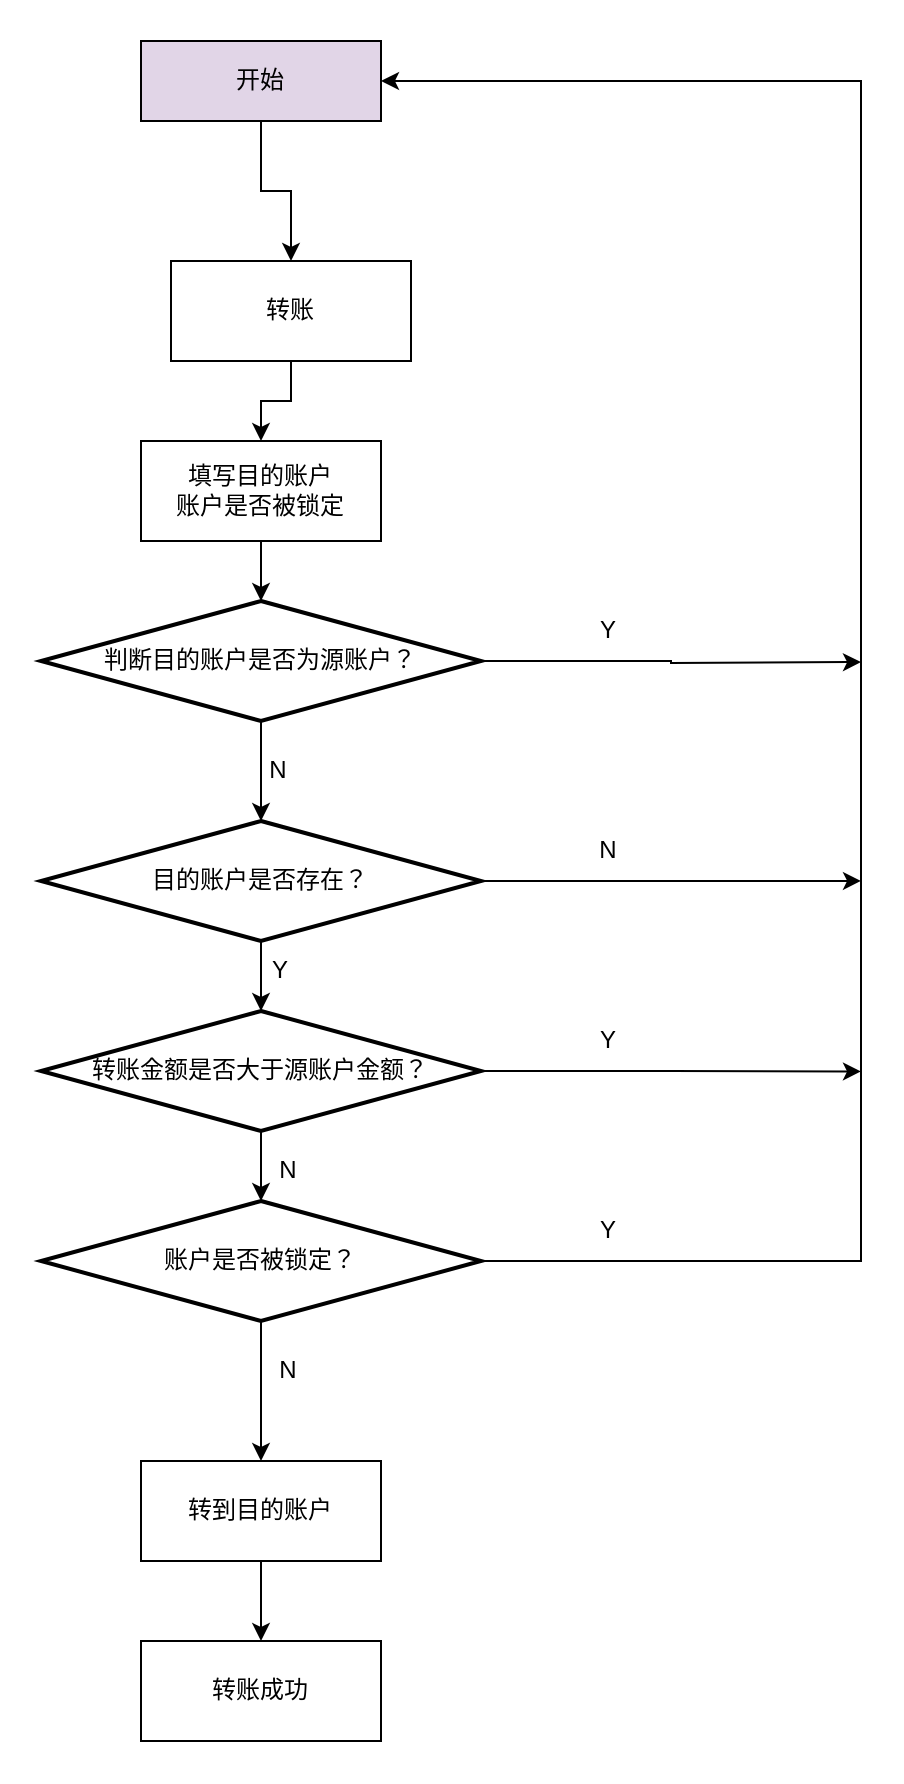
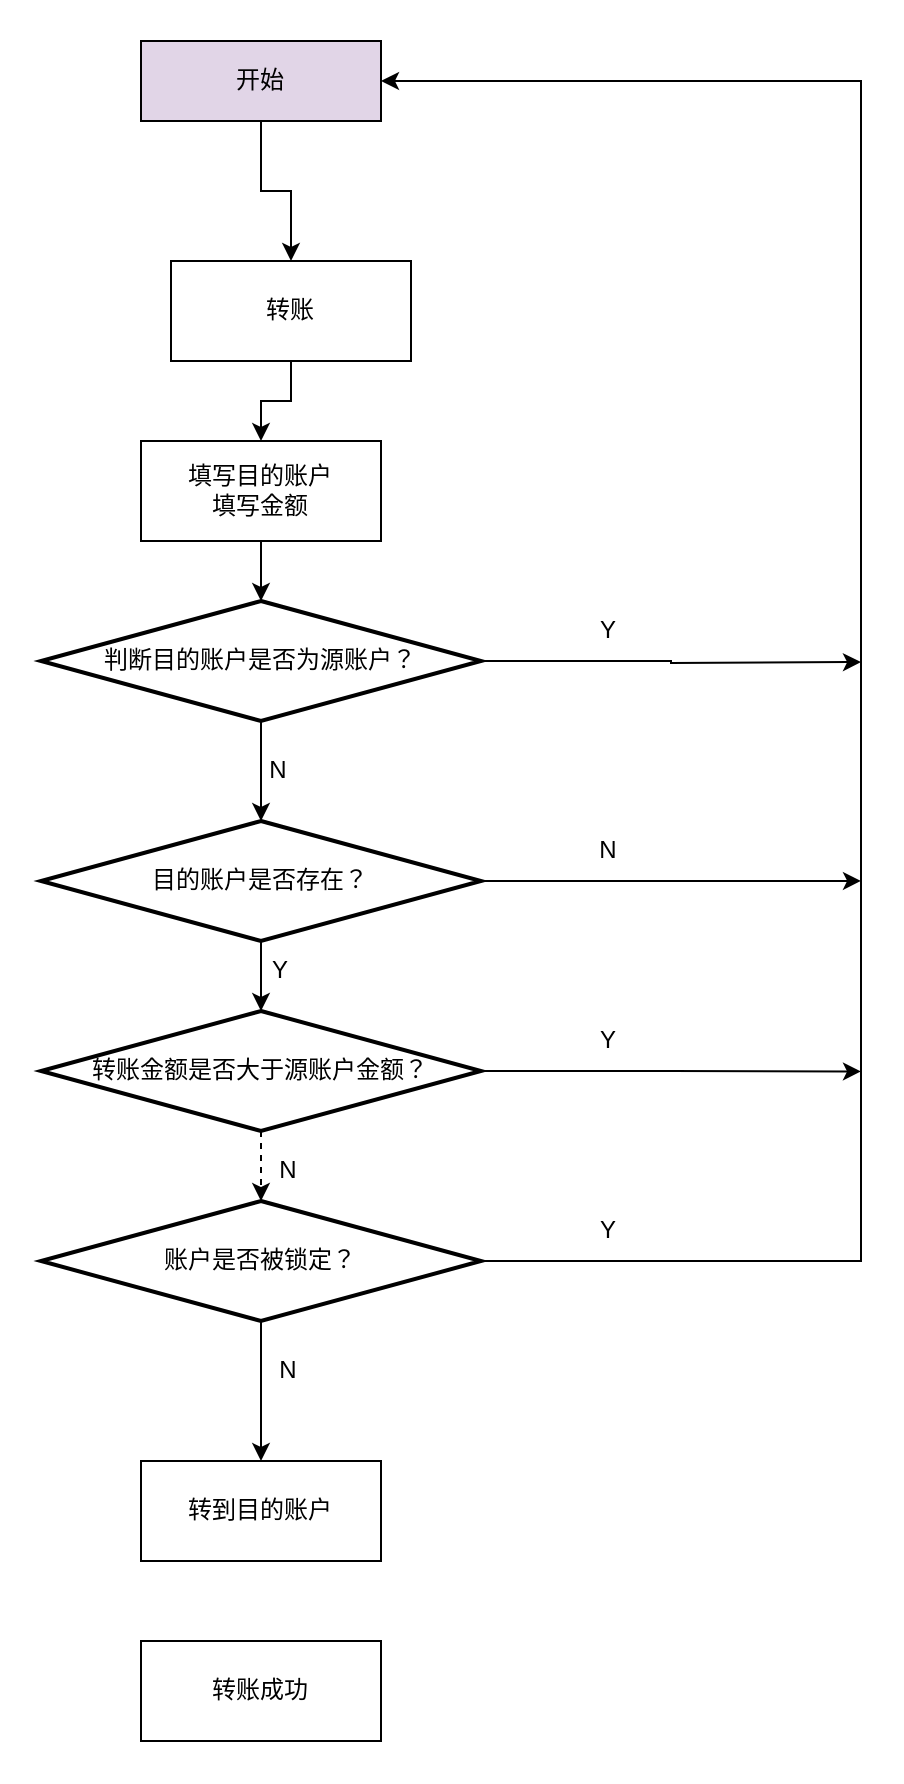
(261, 491) -> (261, 491)
(261, 1161) -> (261, 1161)
(261, 1594) -> none
